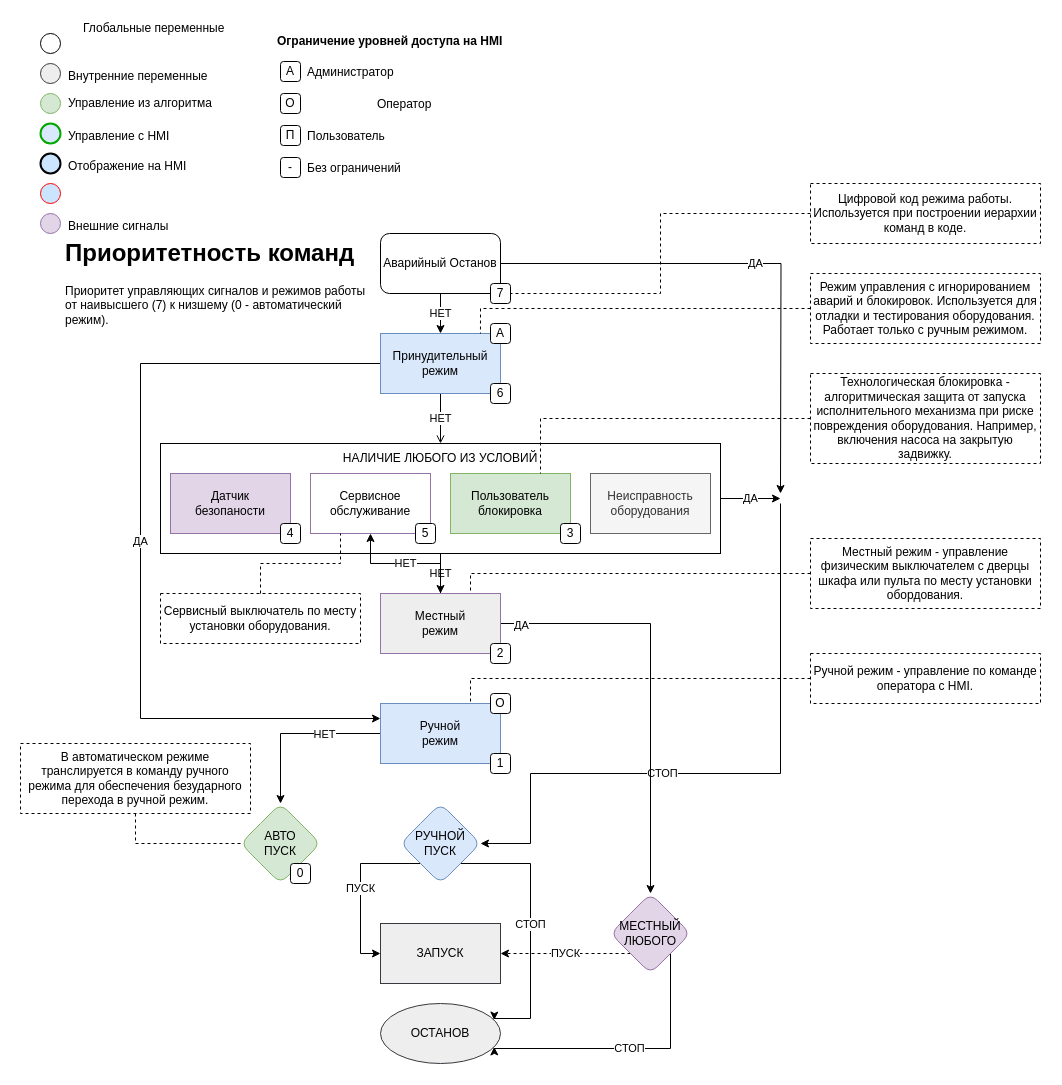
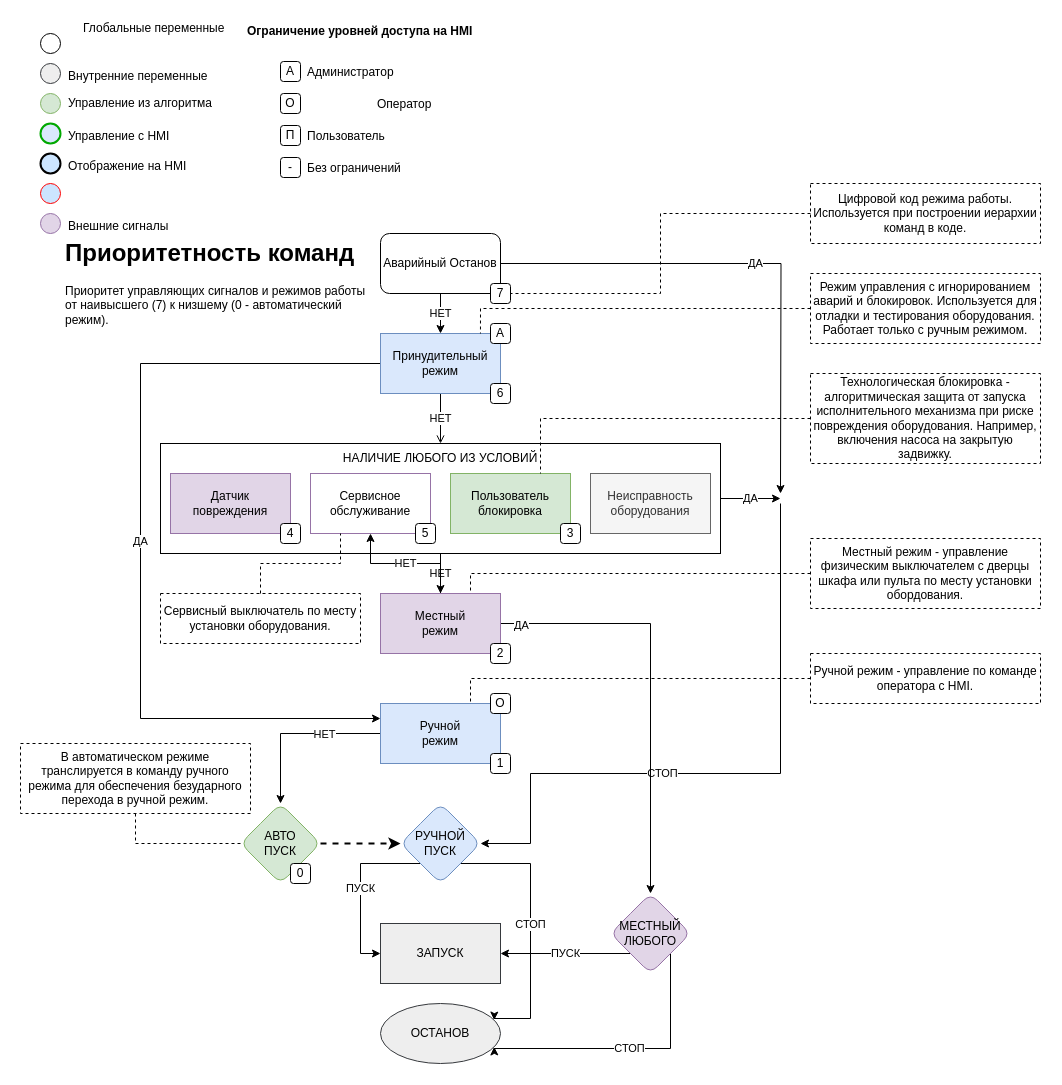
(393, 41) -> (363, 31)
(231, 504) -> (231, 504)
(441, 624) -> (441, 624)
none -> (356, 844)
(605, 954) -> (605, 954)
